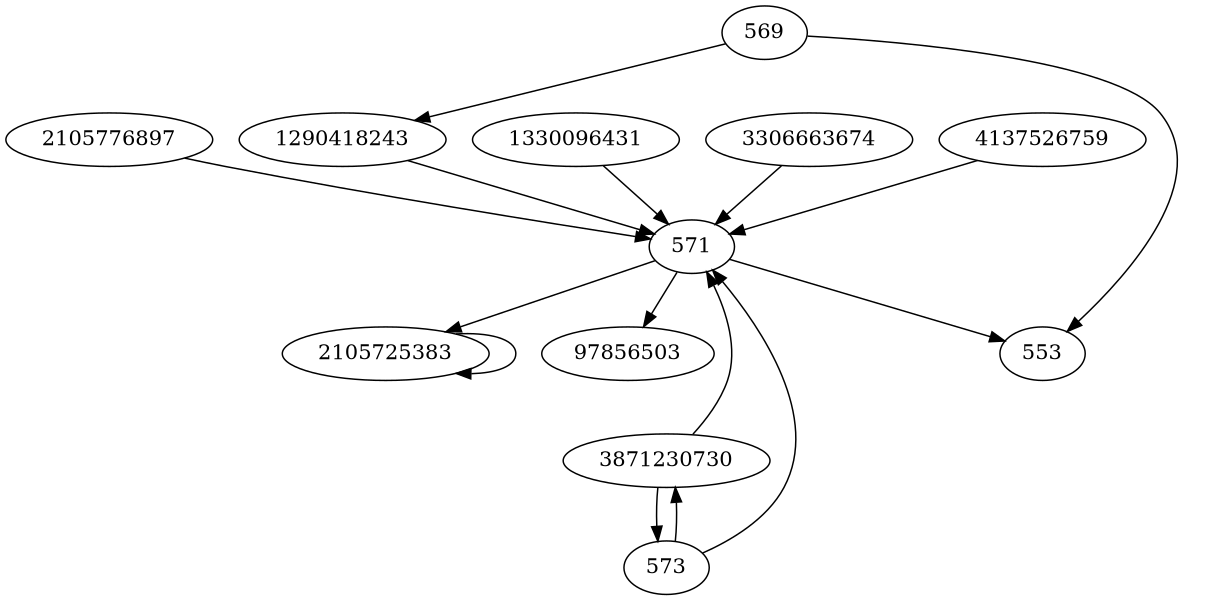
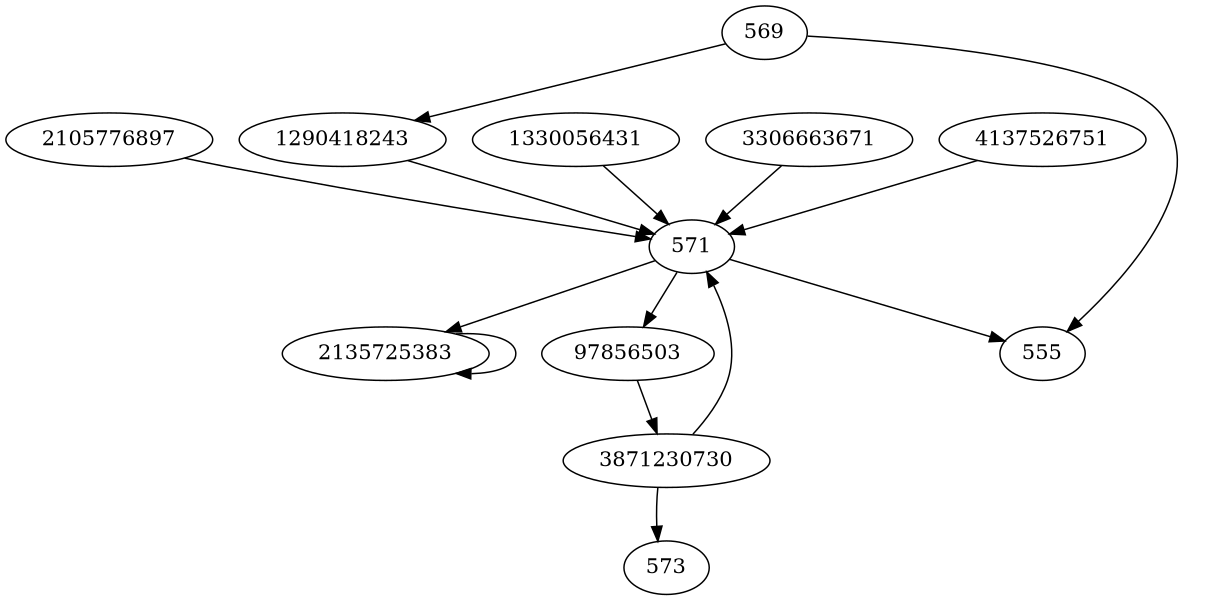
(576, 140) -> (576, 140)
(809, 140) -> (809, 140)
(1043, 140) -> (1043, 140)
(386, 354) -> (386, 354)
(1043, 354) -> (1043, 354)
(795, 429) -> none
(677, 522) -> (645, 400)
